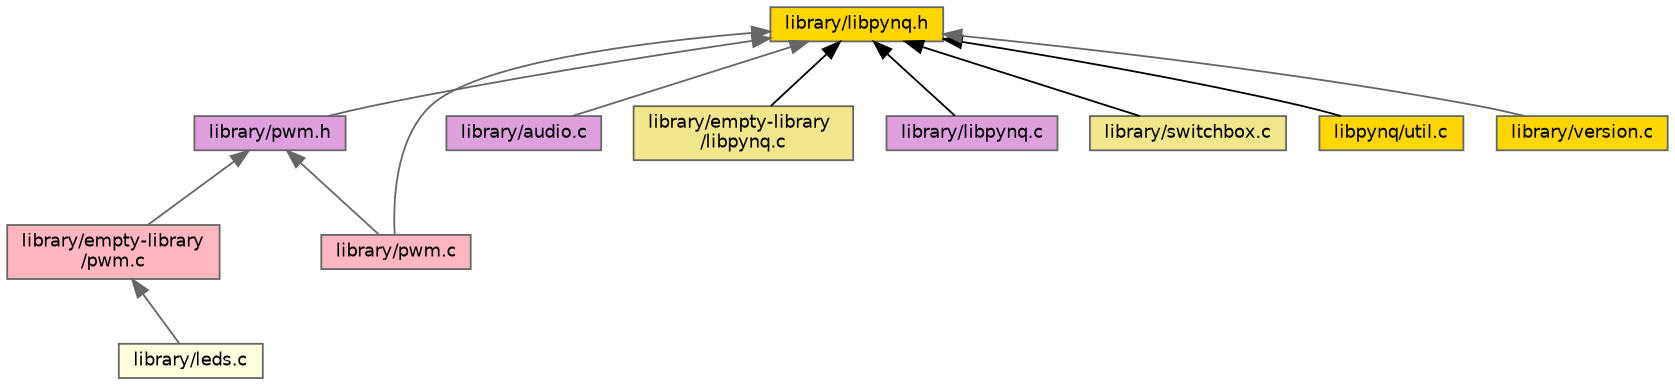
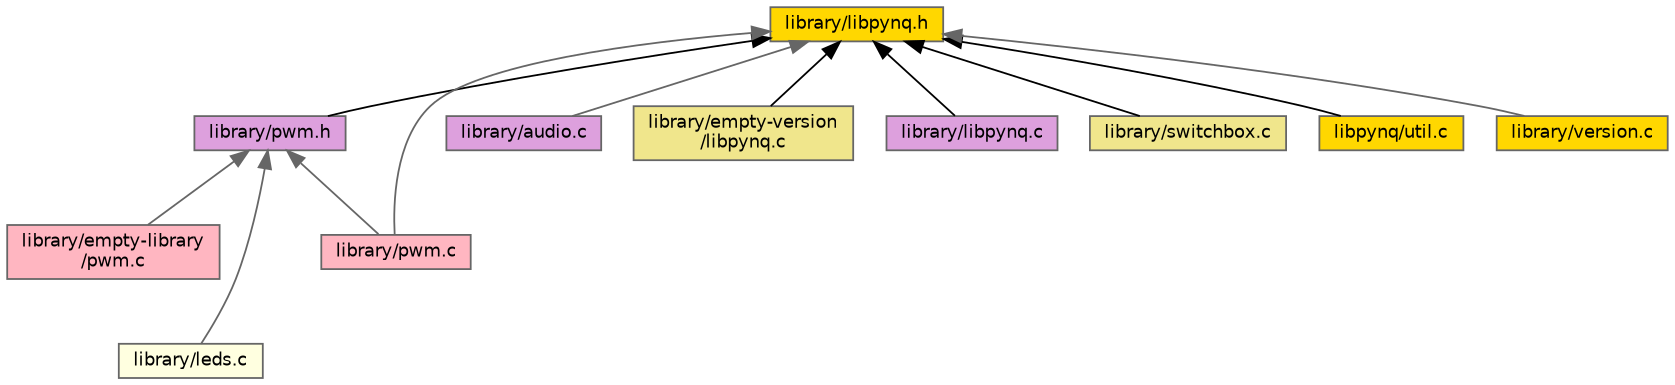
(539, 75) -> (539, 75)
(743, 133) -> (743, 133)
(161, 319) -> (243, 260)
